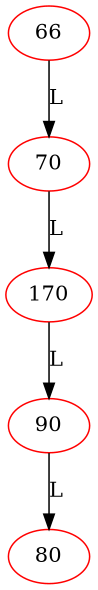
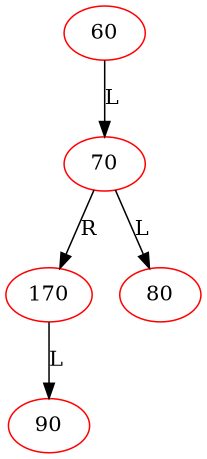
(49, 33) -> (105, 33)
(57, 229) -> (89, 229)
(49, 484) -> (129, 222)
